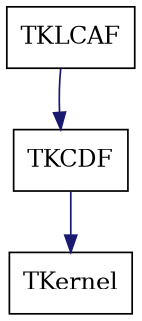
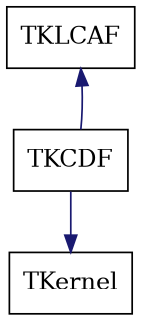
(59, 91) -> (82, 108)
